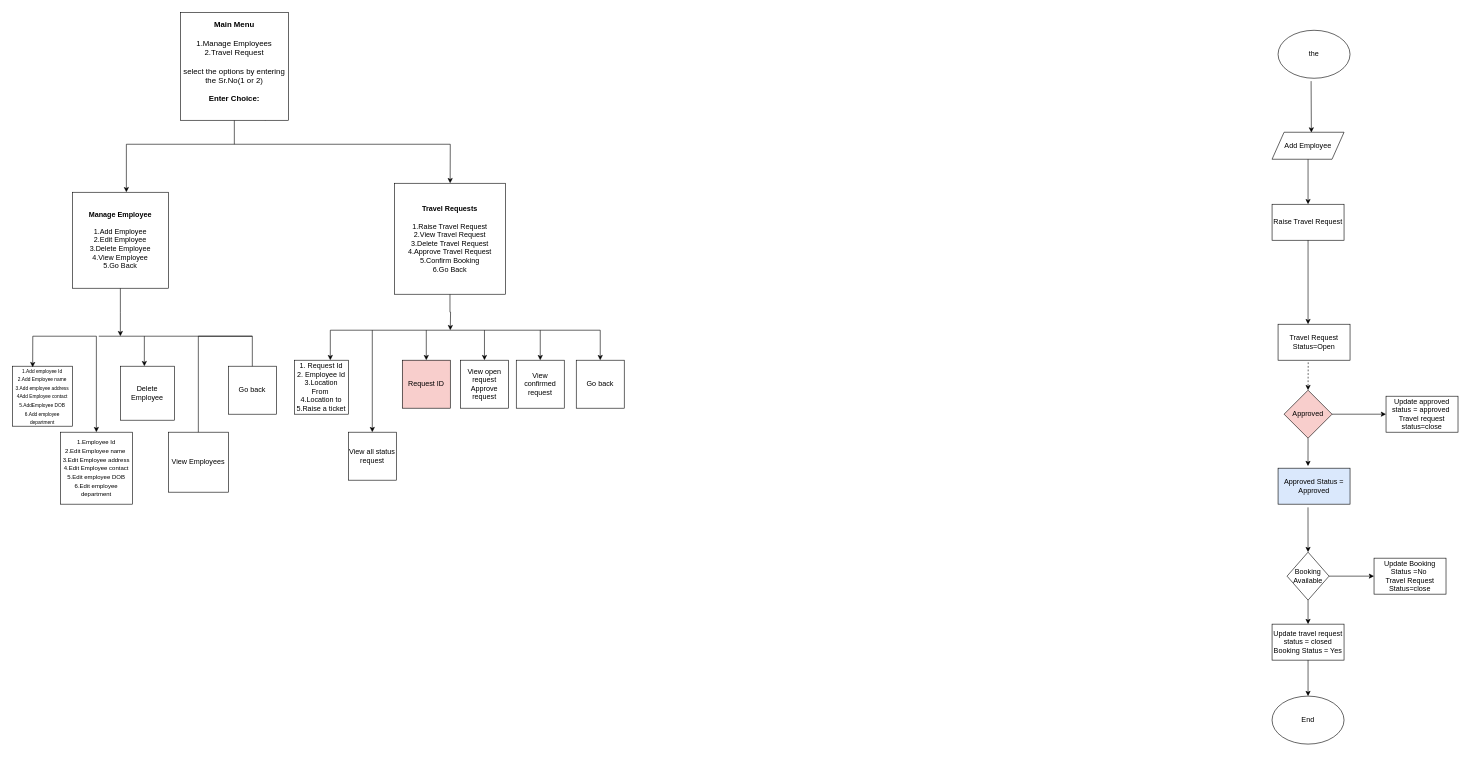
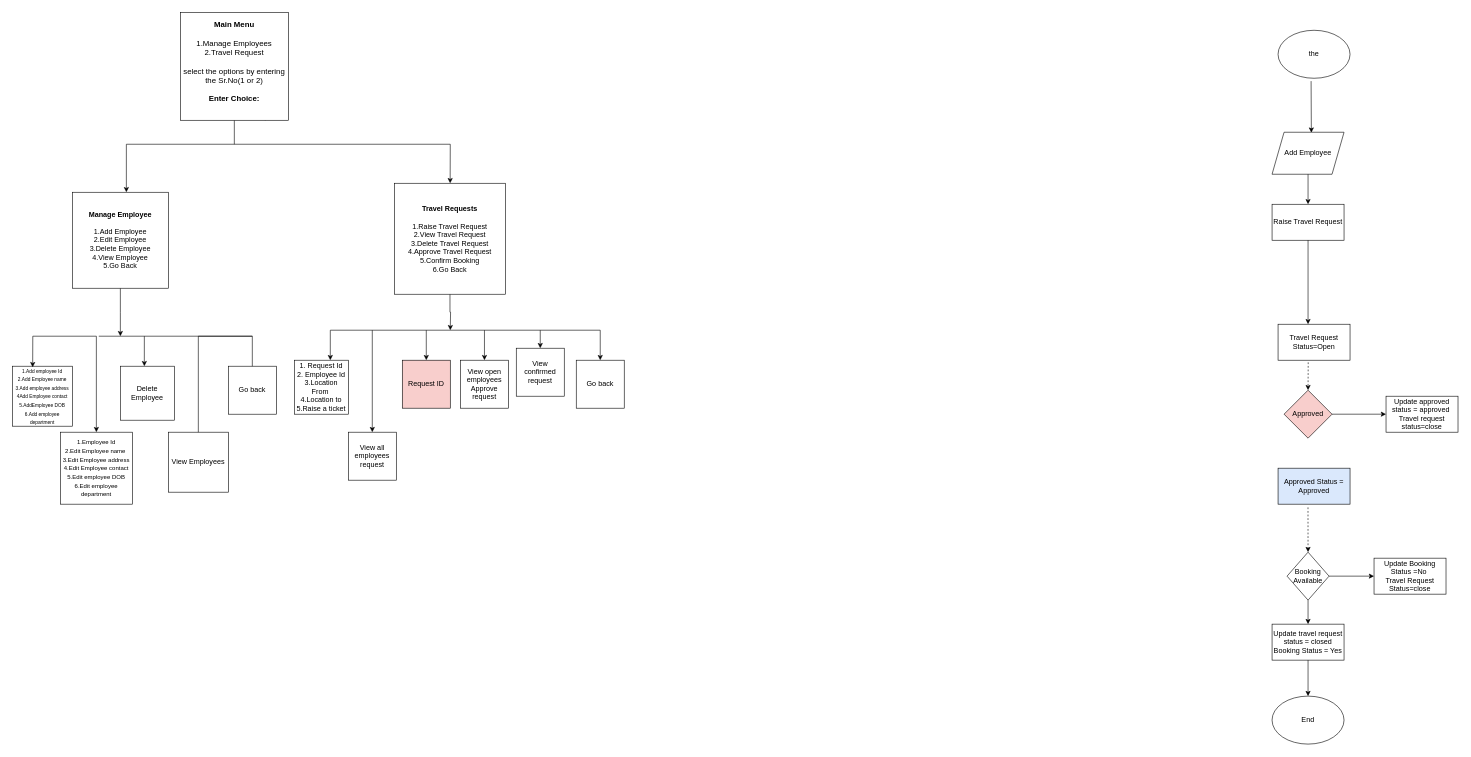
(1308, 146) -> (1308, 153)
(485, 384) -> (485, 384)
(540, 384) -> (540, 372)
(372, 456) -> (372, 456)
(1308, 460) -> none
(1308, 528) -> (1308, 528)
